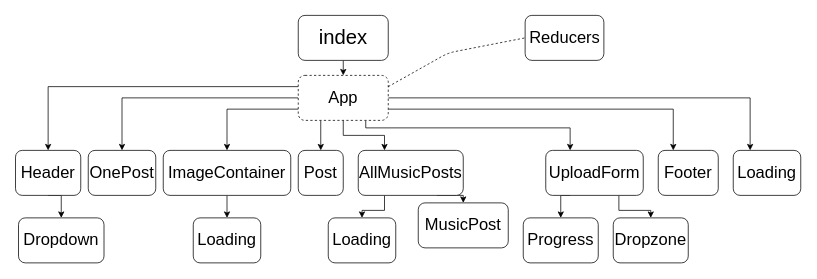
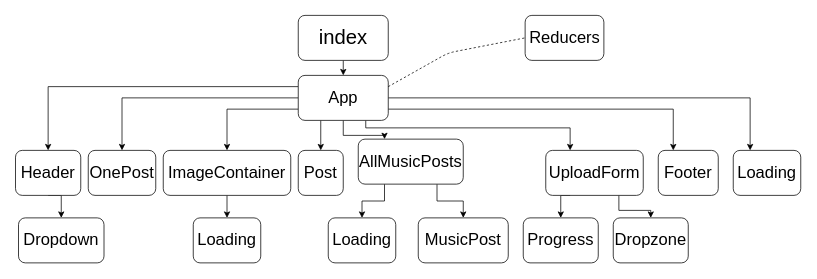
(343, 98) -> (343, 98)
(411, 173) -> (411, 162)
(463, 225) -> (463, 240)
